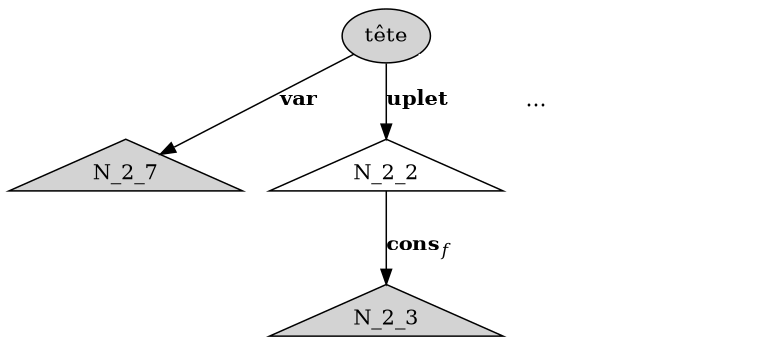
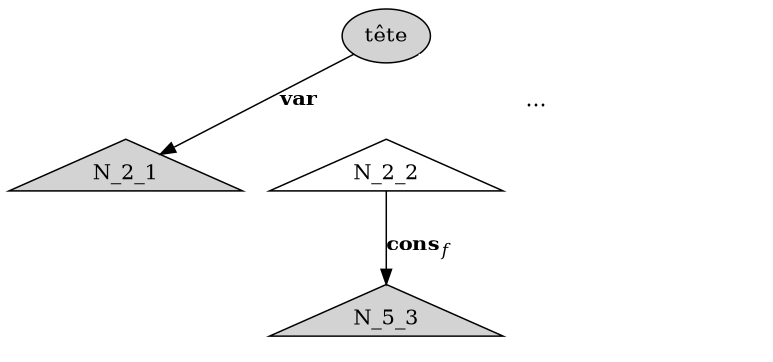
(386, 94) -> none
(126, 174) -> (126, 174)
(386, 319) -> (386, 319)
